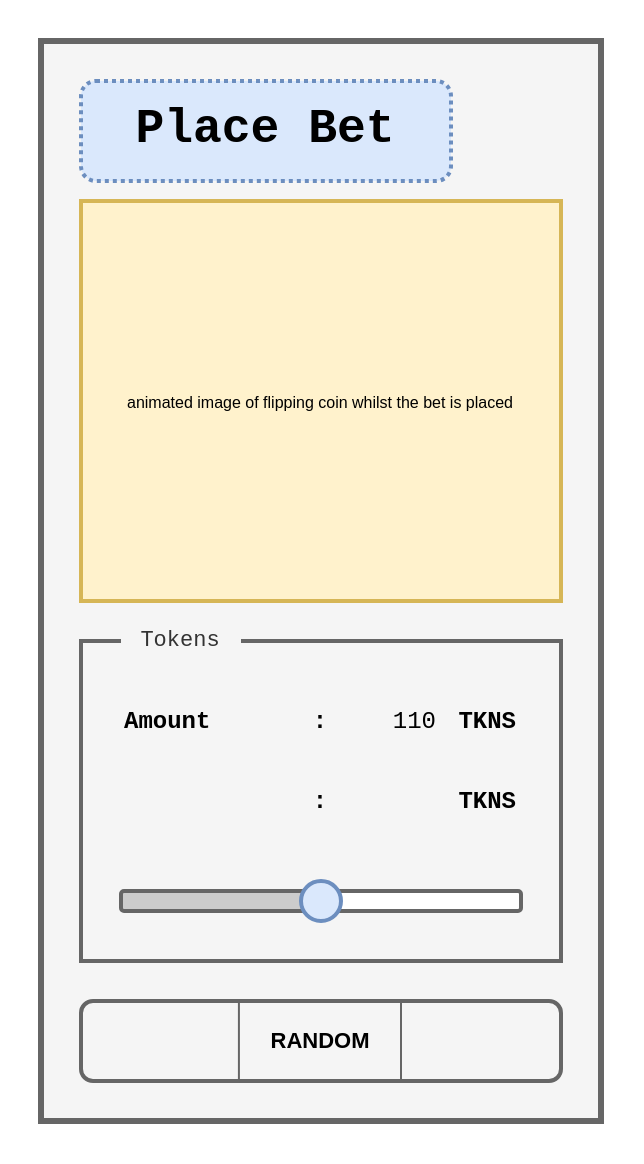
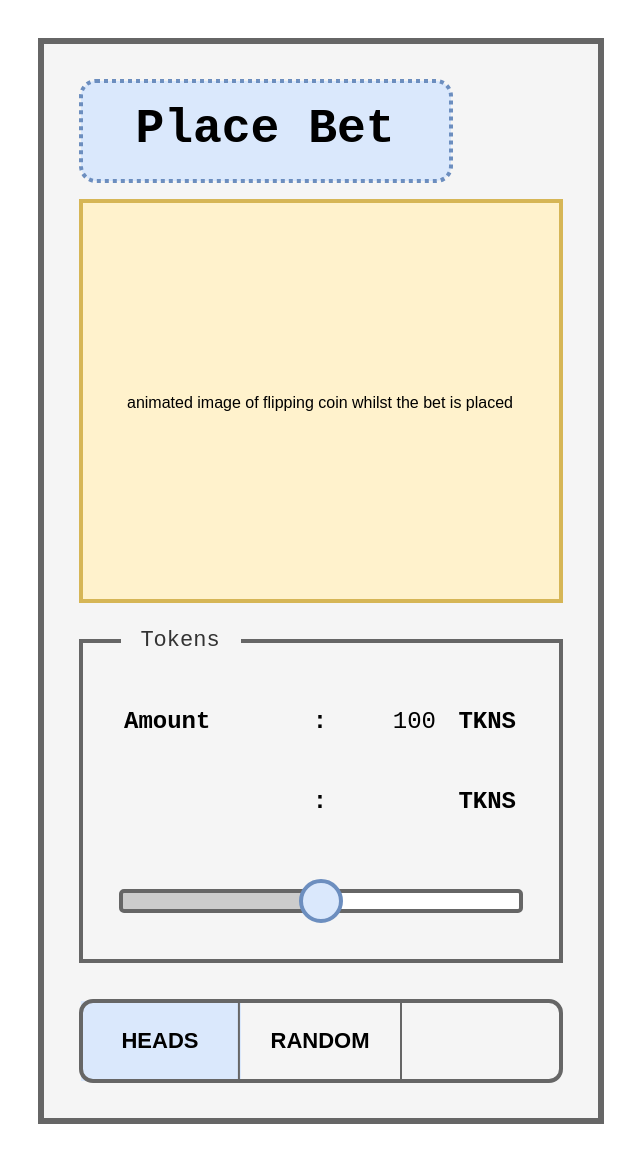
(417, 721) -> (417, 721)
none -> (161, 1041)
